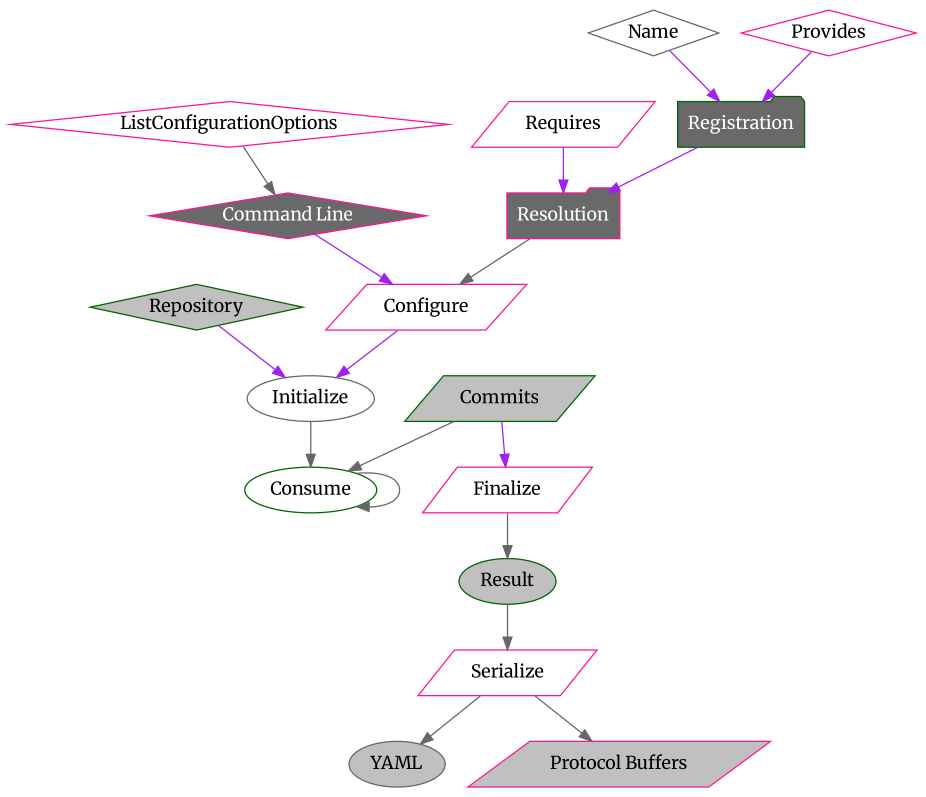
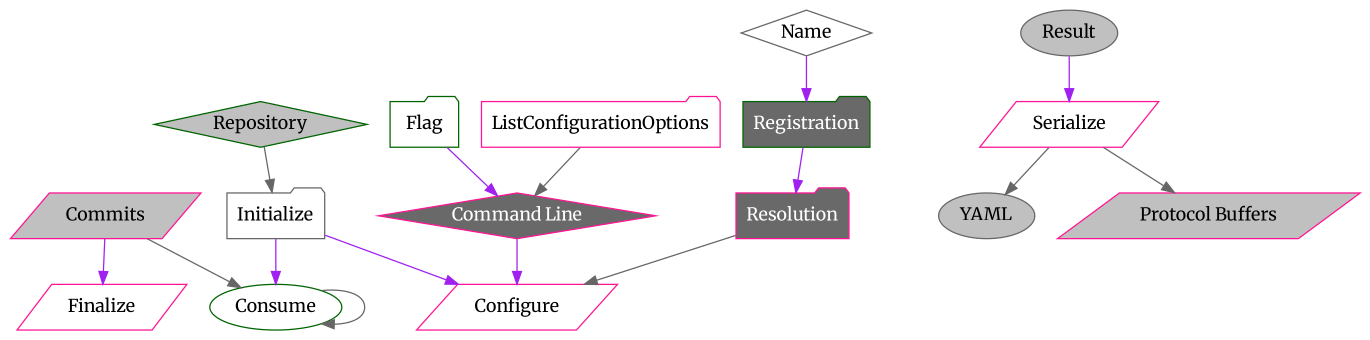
(829, 33) -> none
(230, 124) -> (601, 124)
none -> (424, 124)
(563, 124) -> none
(247, 347) -> (267, 163)
(372, 350) -> (386, 258)
(311, 399) -> (276, 216)
(500, 399) -> (106, 216)
(311, 438) -> (276, 255)
(508, 529) -> none
(508, 581) -> (1069, 33)
(508, 621) -> (1069, 72)
